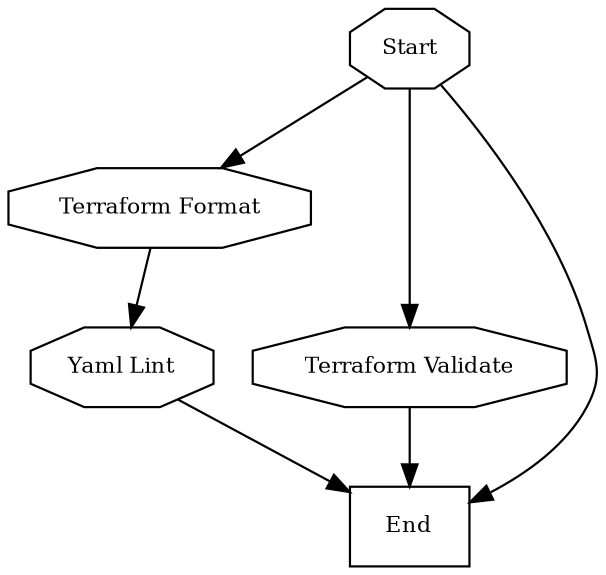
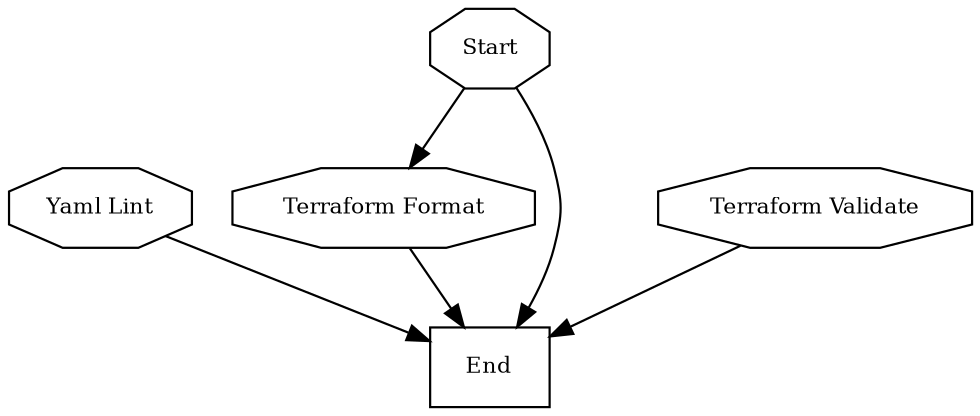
(410, 197) -> none
(143, 277) -> (431, 279)
